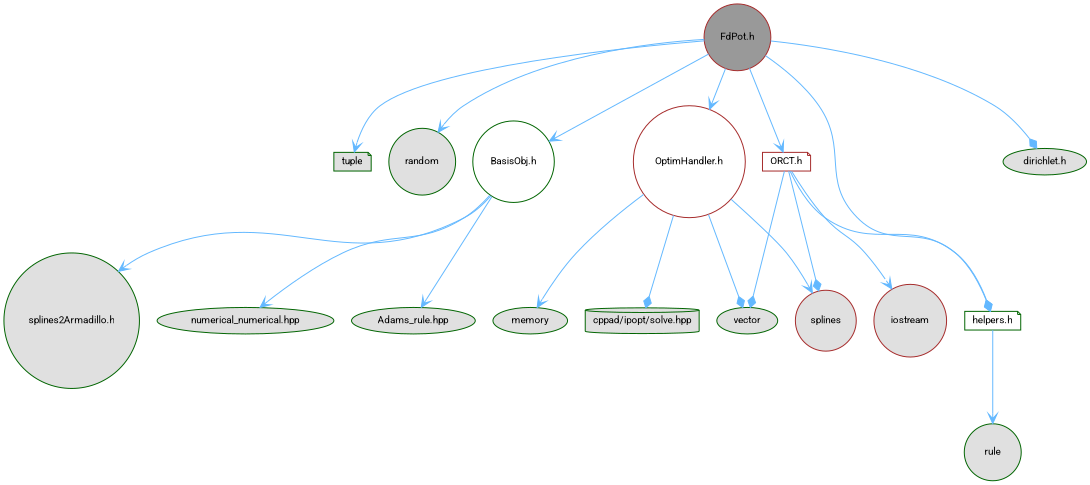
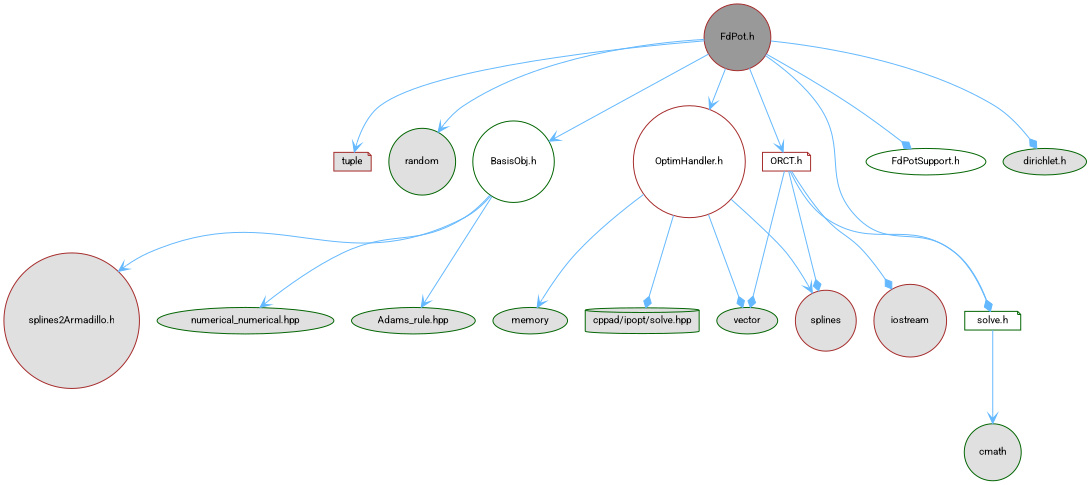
(353, 162) -> (353, 162)
none -> (926, 162)
(844, 234) -> (844, 234)
(72, 321) -> (72, 321)
(993, 321) -> (993, 321)
(993, 452) -> (993, 452)
